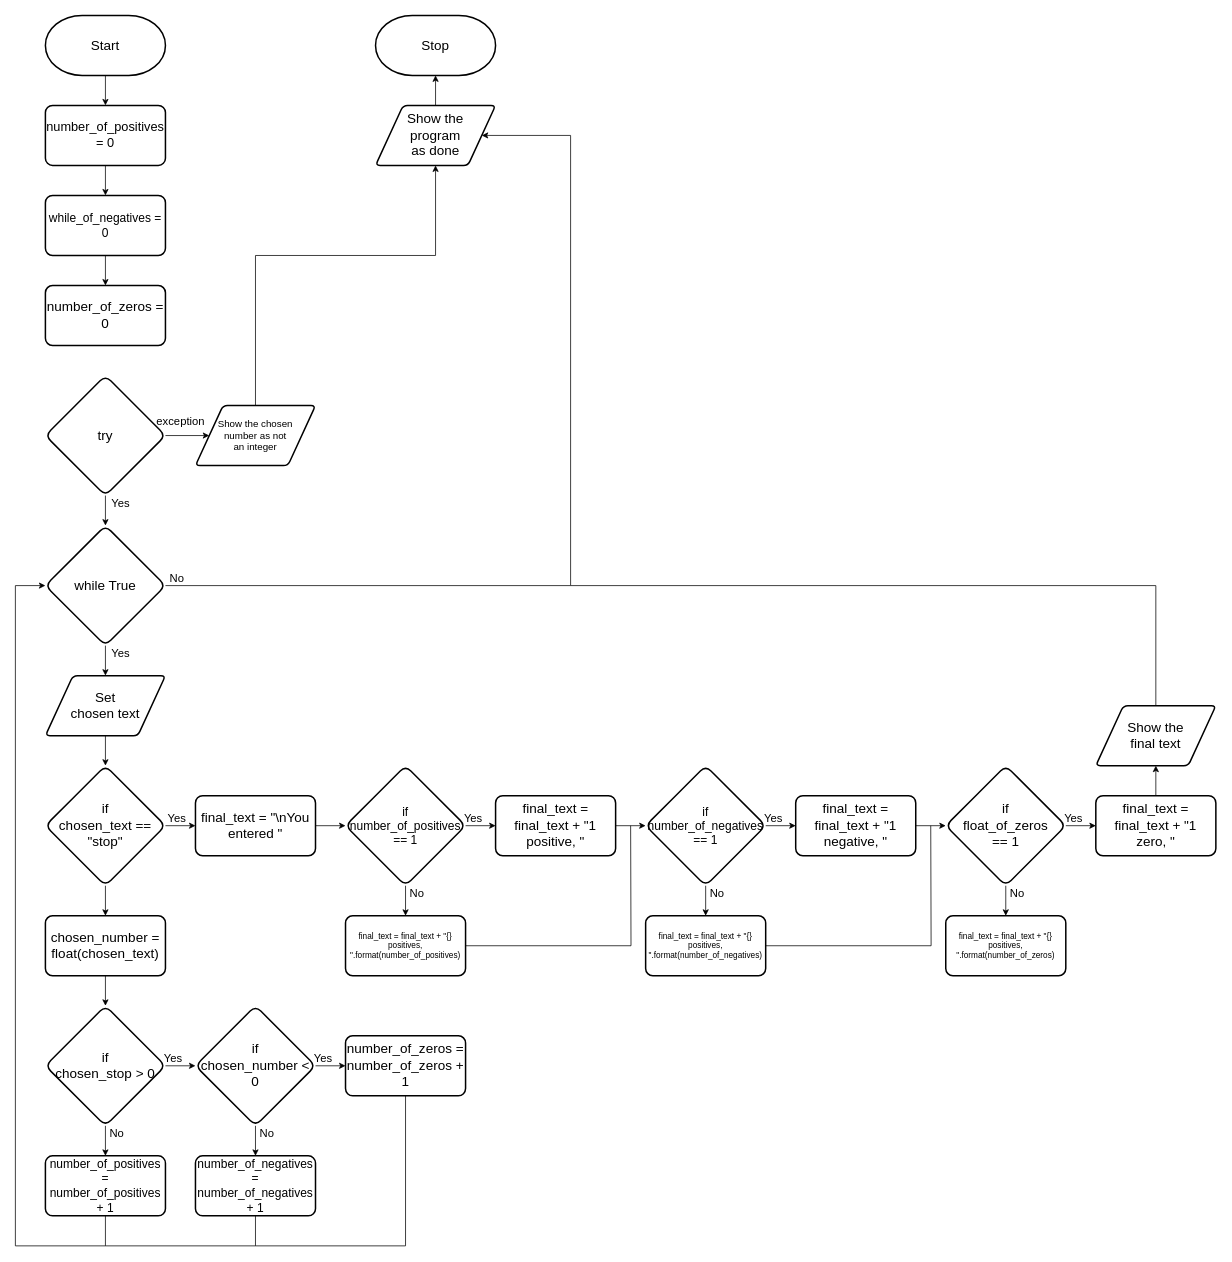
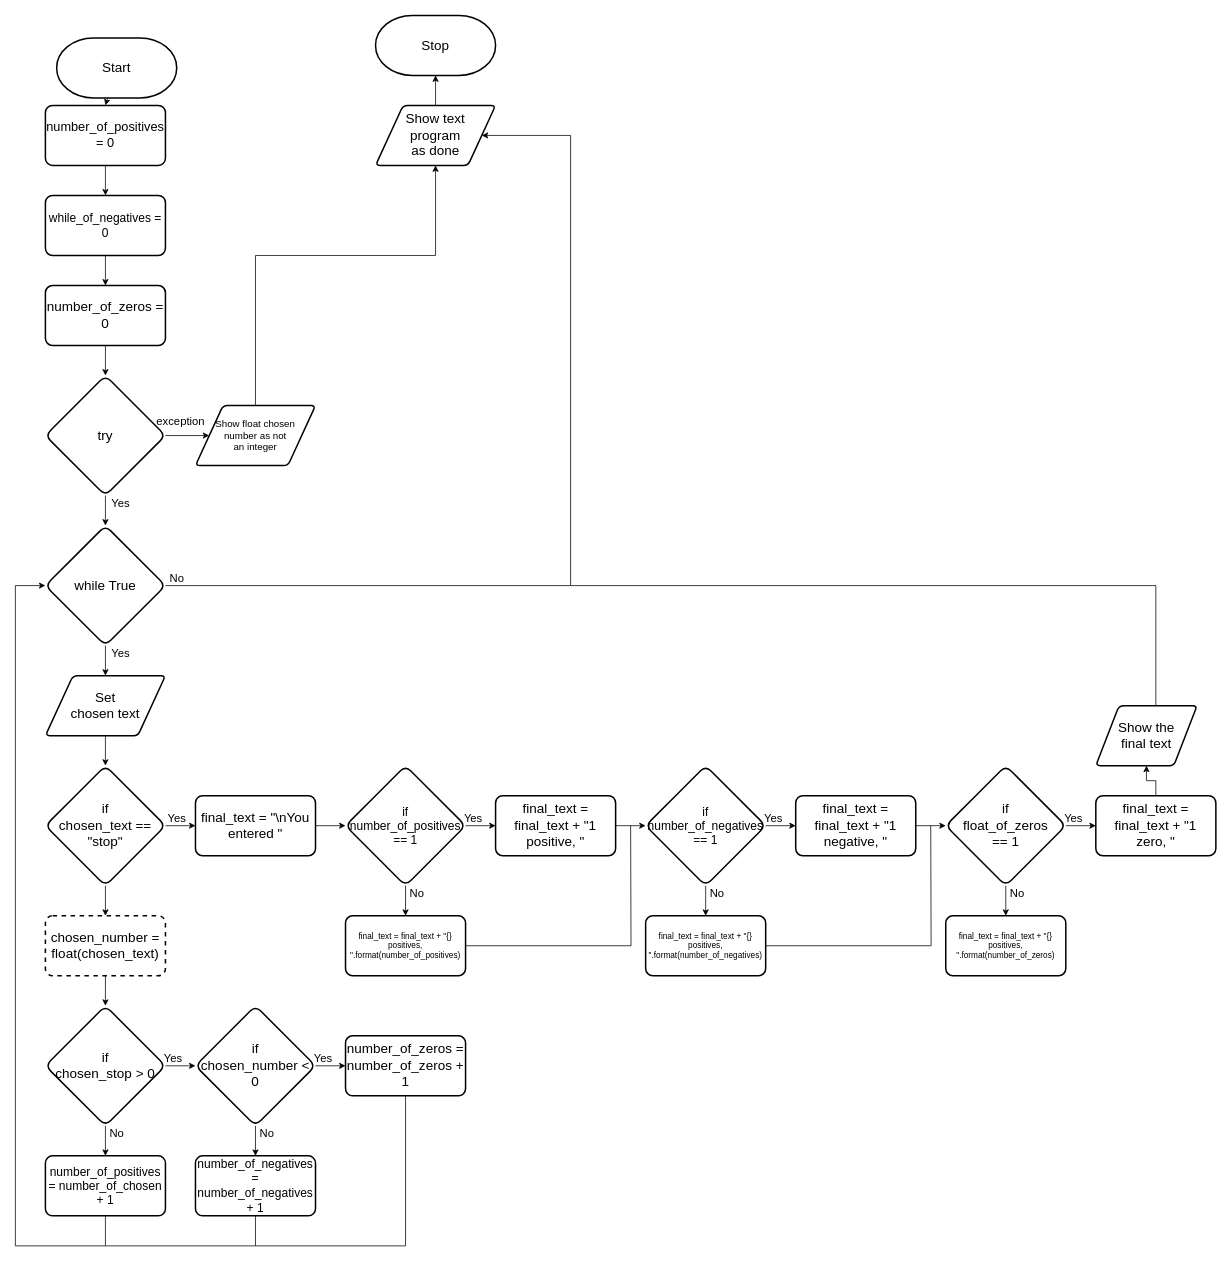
(105, 45) -> (117, 68)
(435, 135) -> (435, 135)
none -> (105, 357)
(255, 435) -> (255, 435)
(1155, 735) -> (1146, 735)
(105, 945) -> (105, 945)
(105, 1185) -> (105, 1185)
